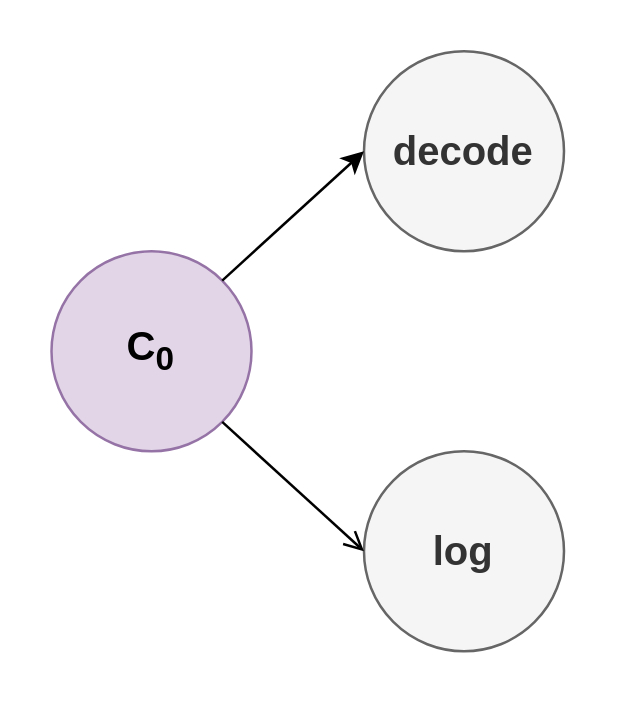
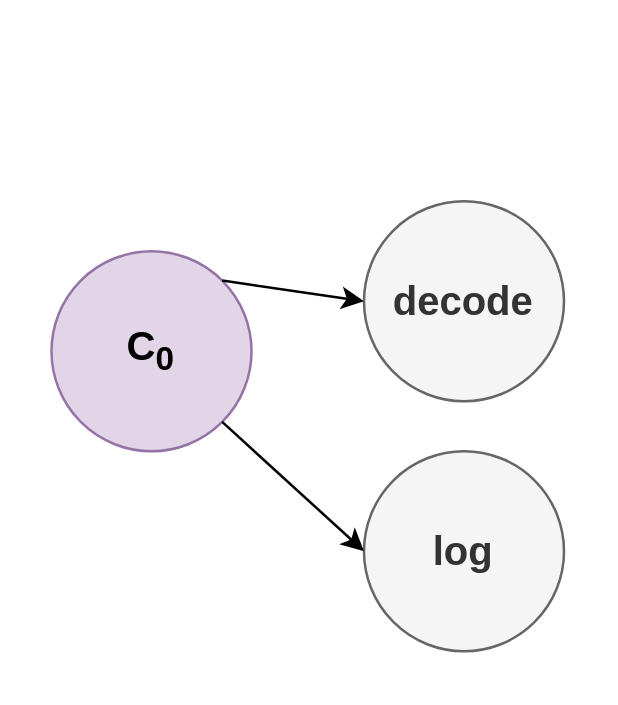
(464, 151) -> (464, 301)
(353, 541) -> (350, 539)
